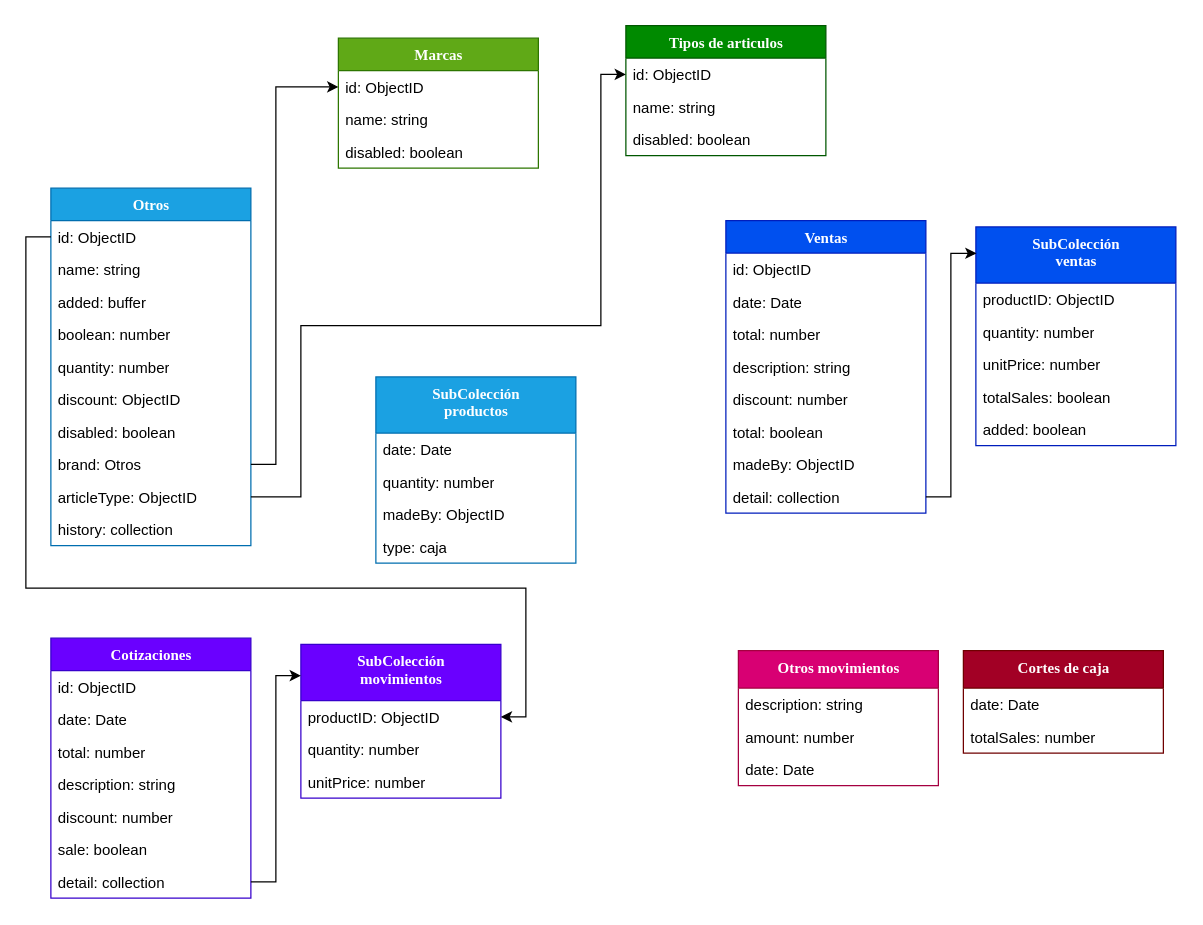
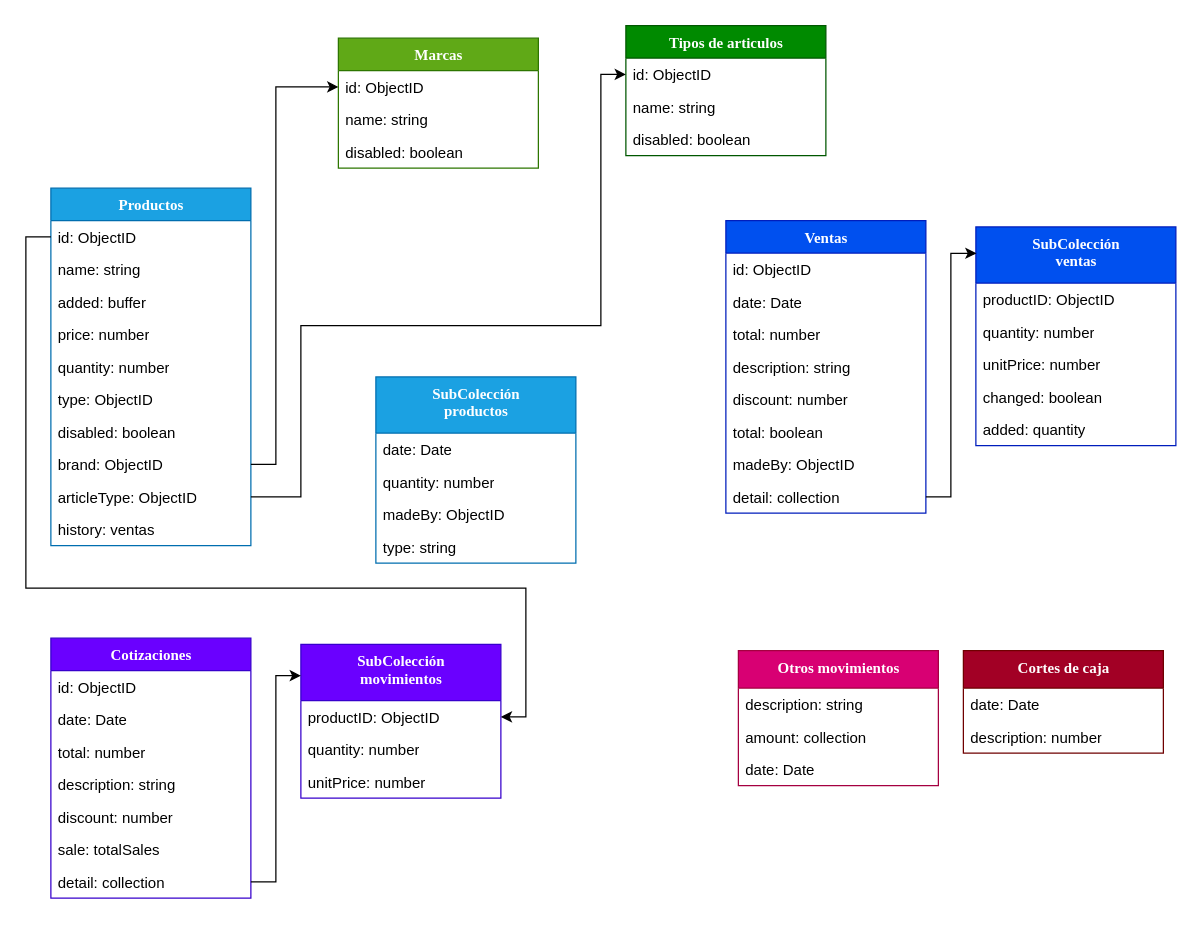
(151, 206) -> (151, 206)
(115, 336) -> (107, 336)
(1053, 398) -> (1044, 398)
(128, 401) -> (113, 401)
(1036, 431) -> (1040, 431)
(105, 466) -> (117, 466)
(126, 531) -> (115, 531)
(421, 548) -> (428, 548)
(801, 738) -> (811, 738)
(1038, 738) -> (1043, 738)
(105, 851) -> (116, 851)
